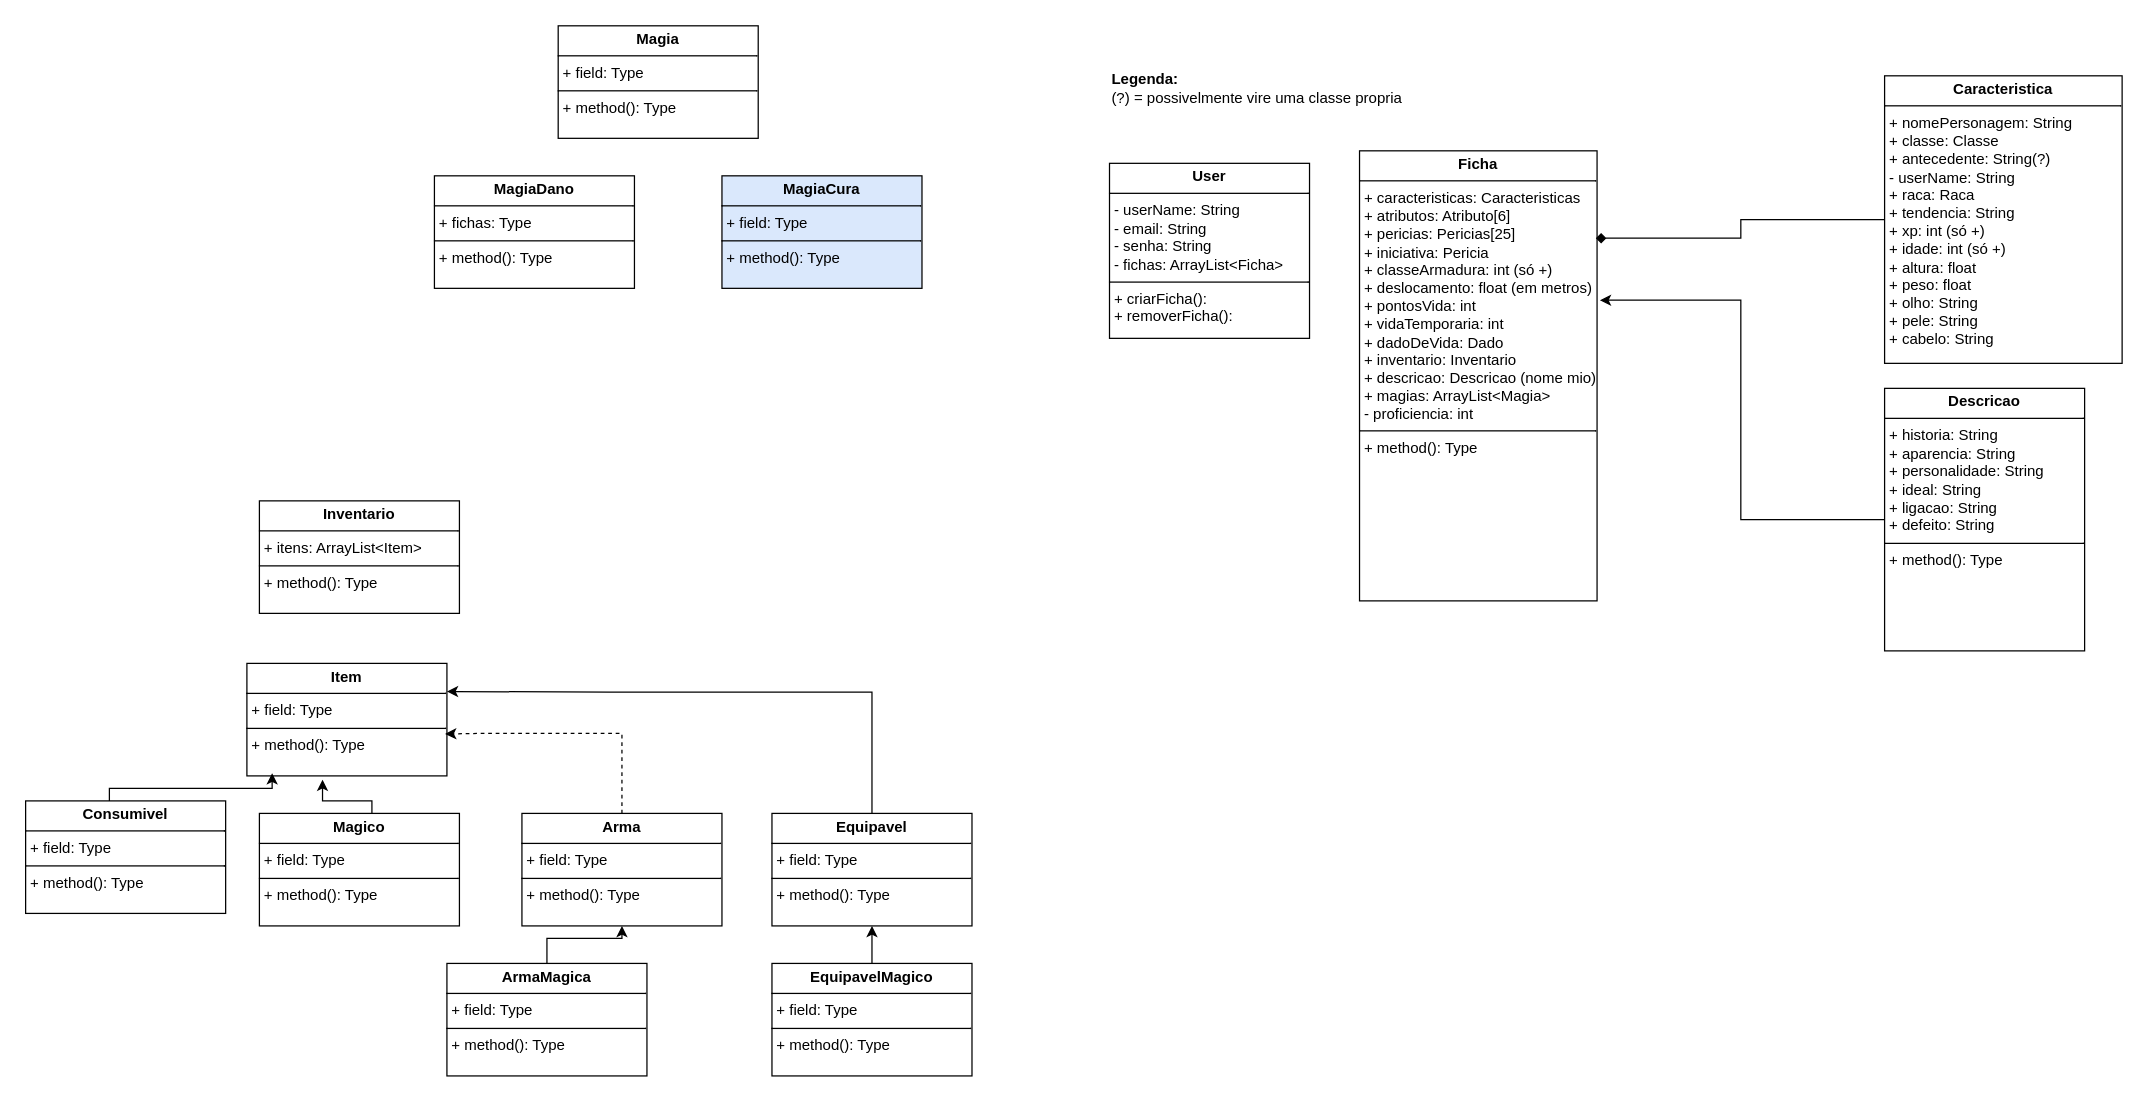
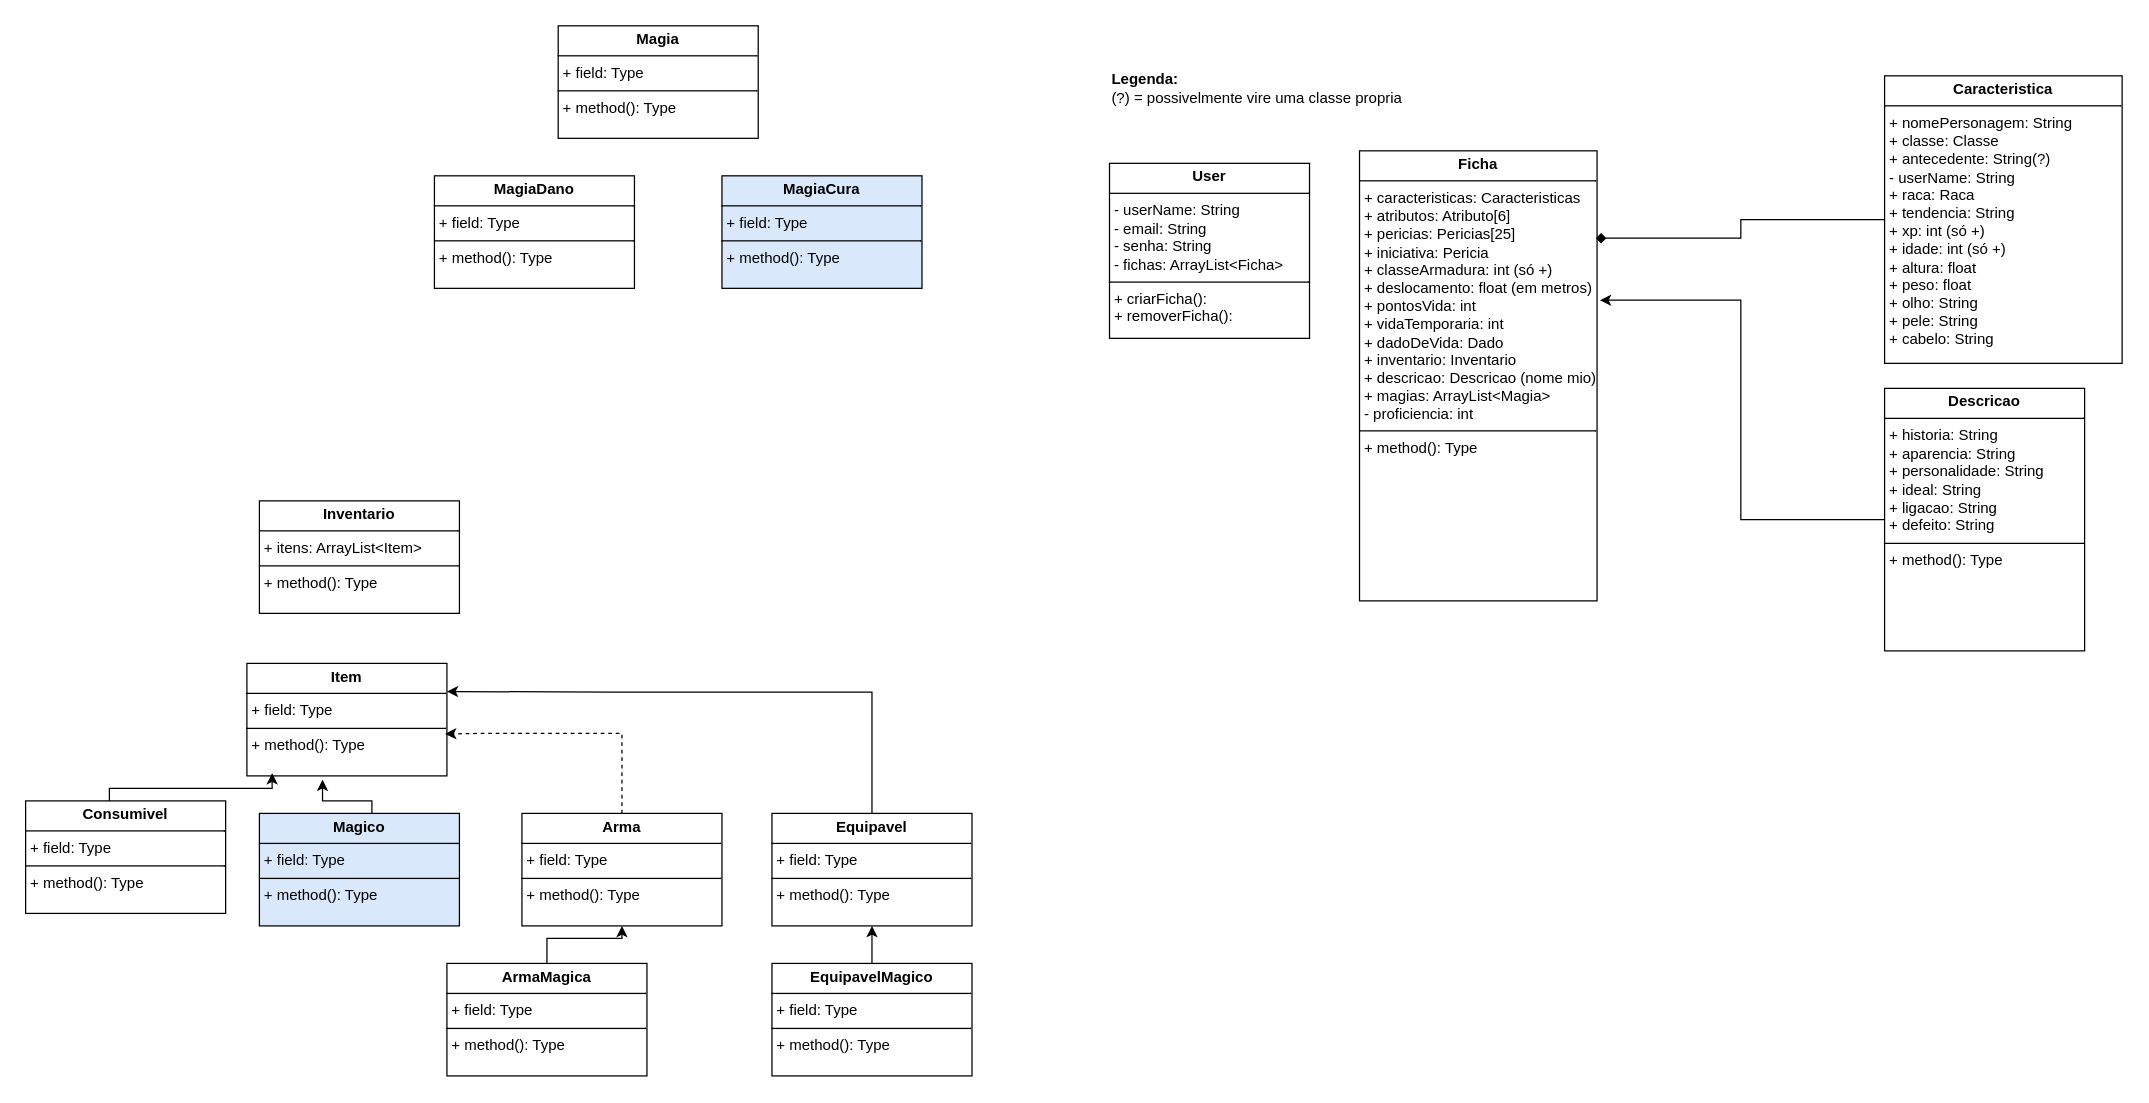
(496, 203) -> (496, 203)
(359, 869) -> (359, 869)
